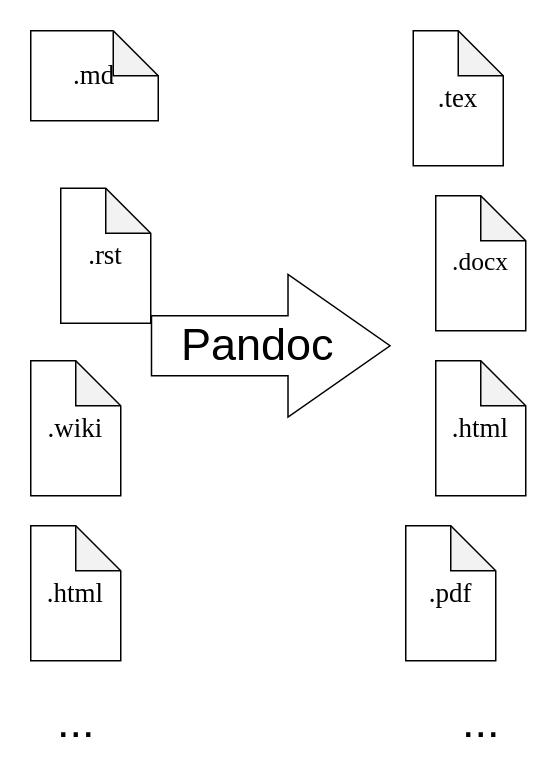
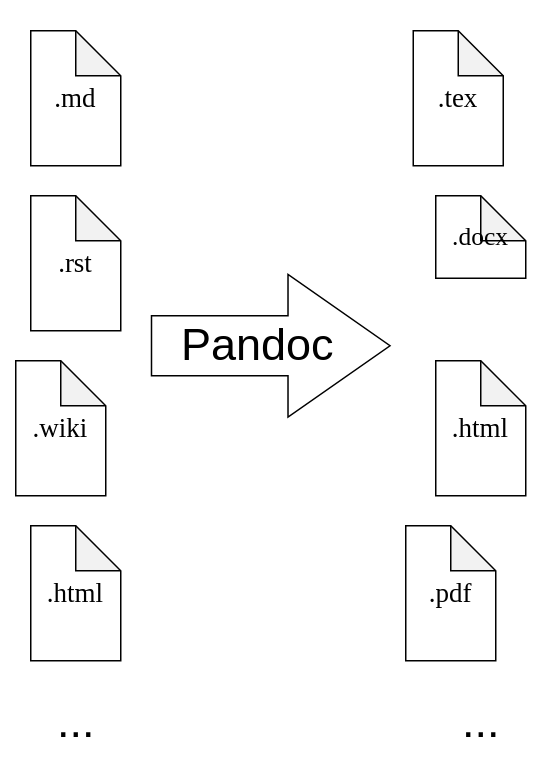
(95, 76) -> (76, 98)
(106, 256) -> (76, 263)
(481, 263) -> (481, 237)
(76, 428) -> (61, 428)
